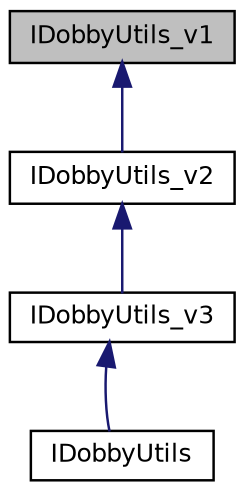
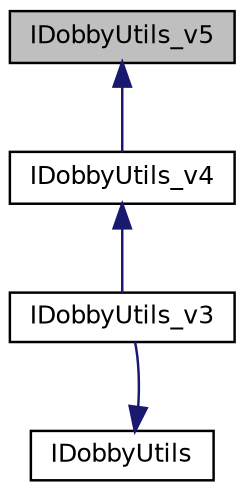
(122, 37) -> (122, 37)
(122, 178) -> (122, 178)
(106, 399) -> (139, 374)
